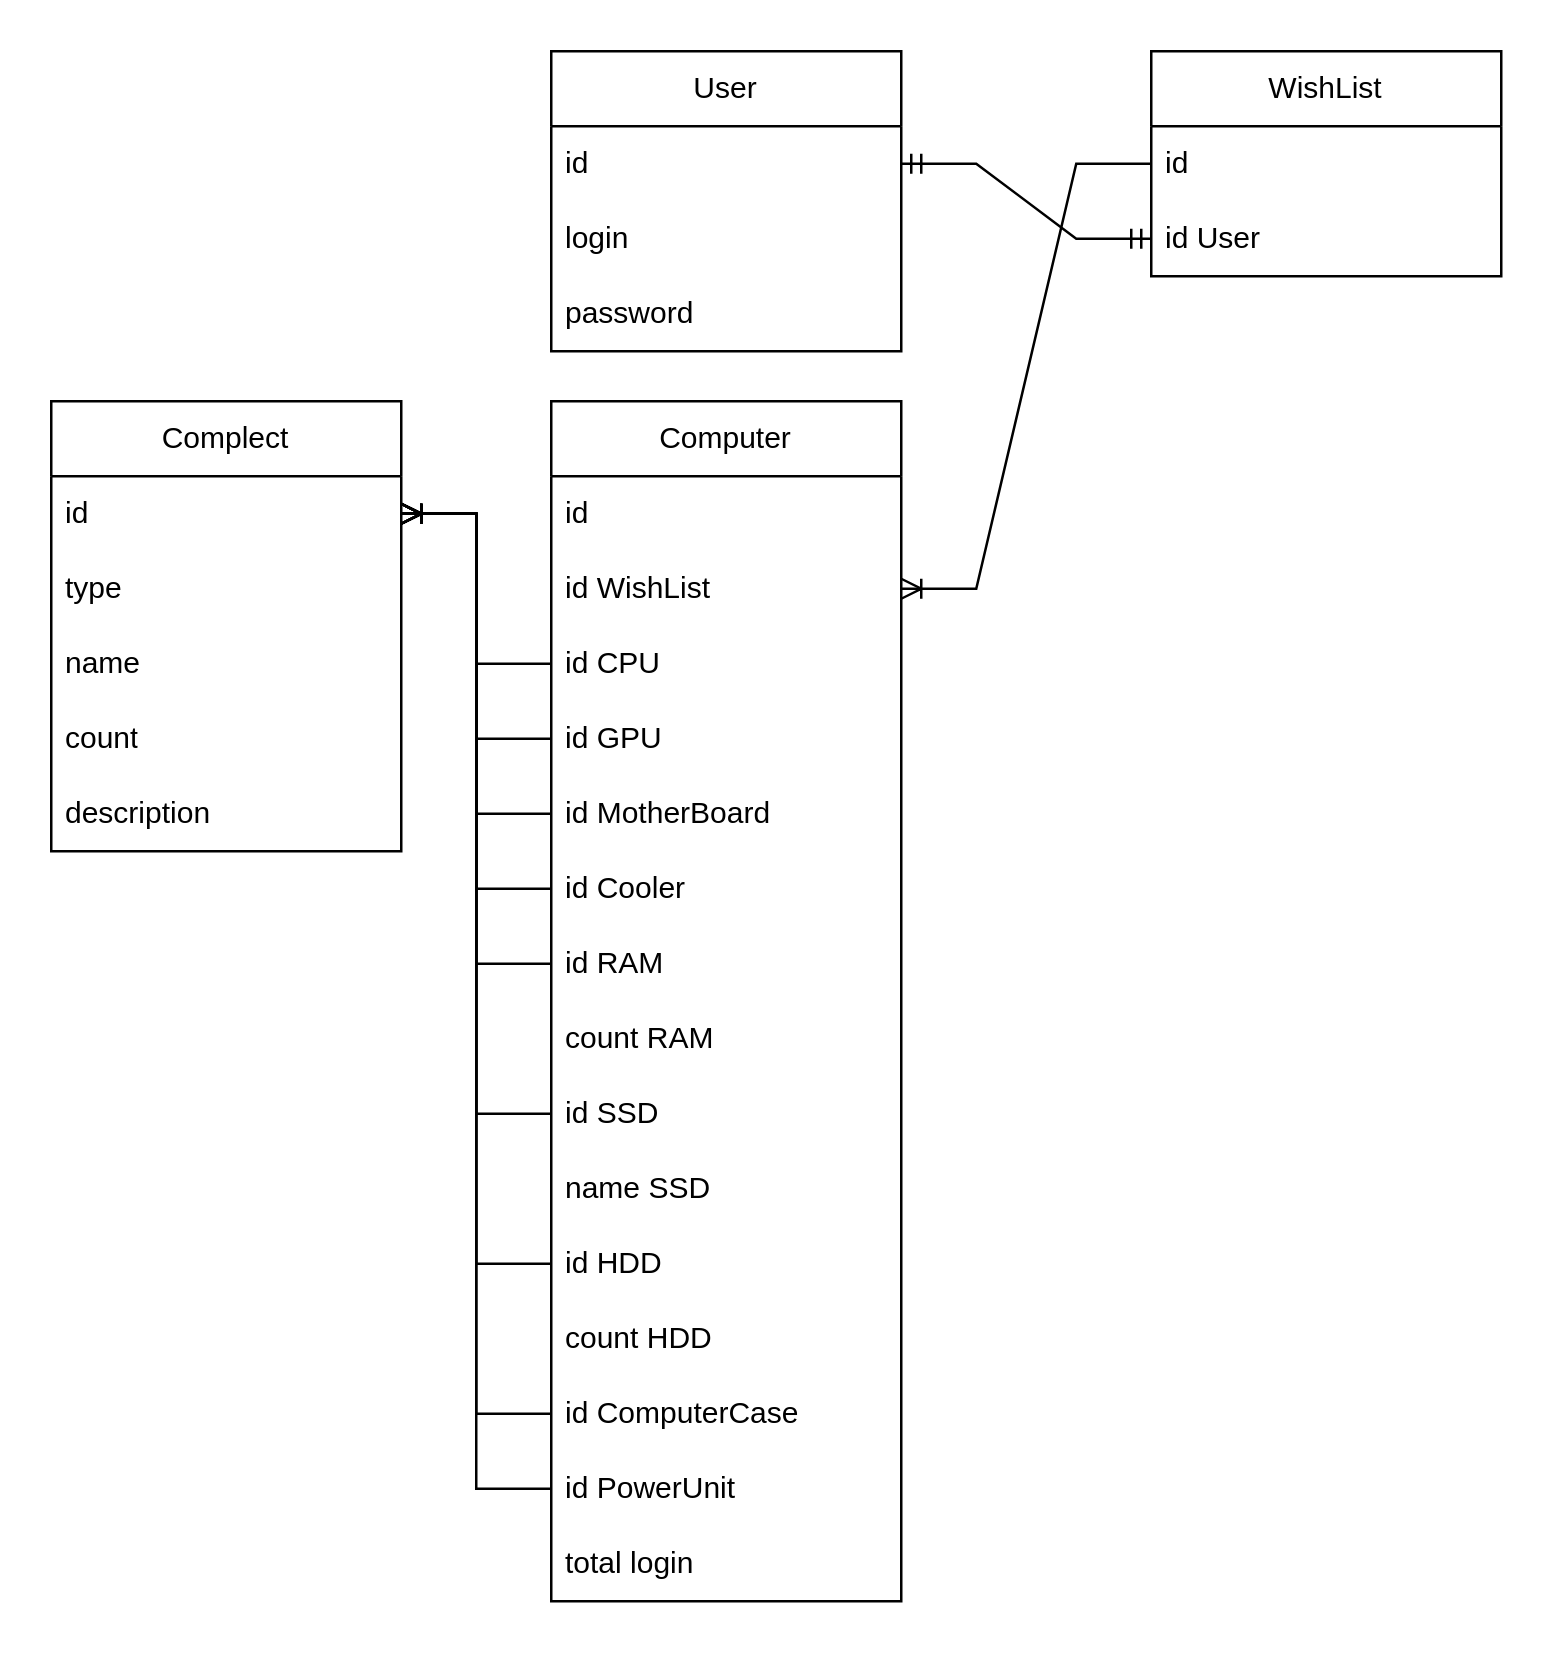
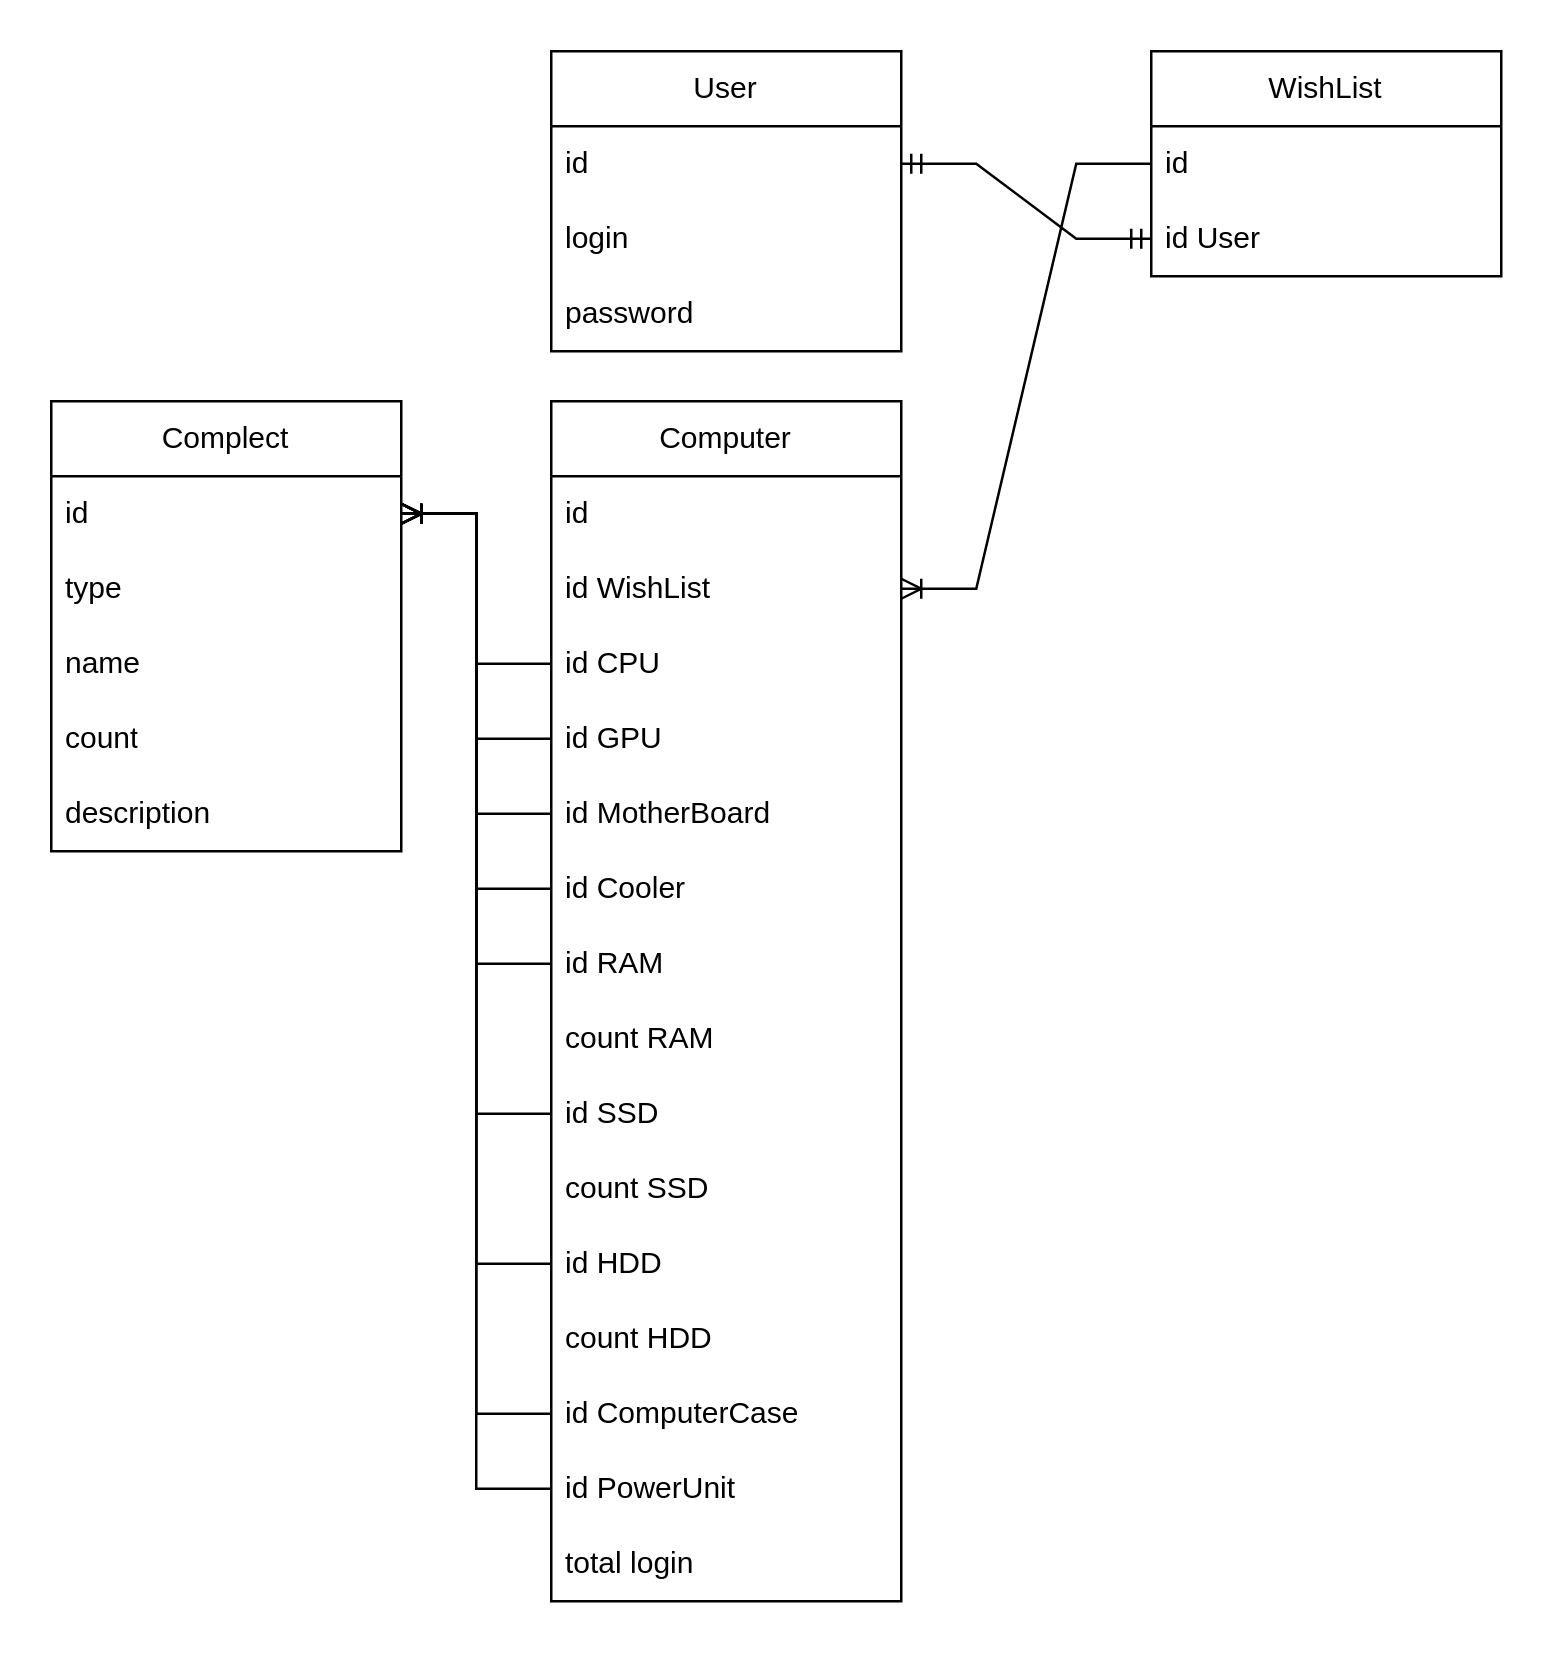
(630, 1189) -> (638, 1189)
